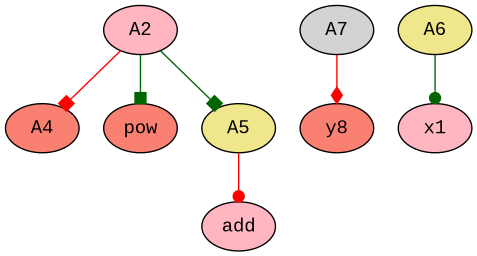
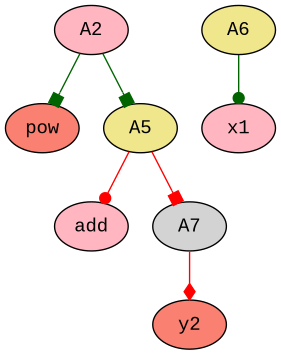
(42, 128) -> none
(337, 128) -> (190, 325)
none -> (162, 171)
